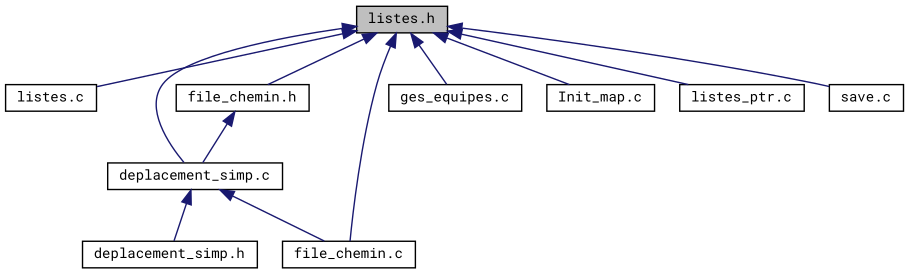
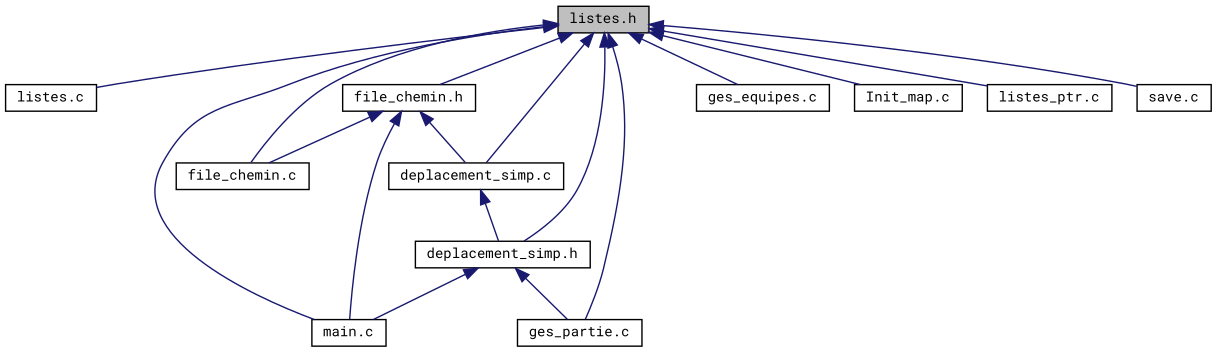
none -> (591, 157)
(278, 219) -> (319, 140)
none -> (349, 333)
none -> (580, 333)
